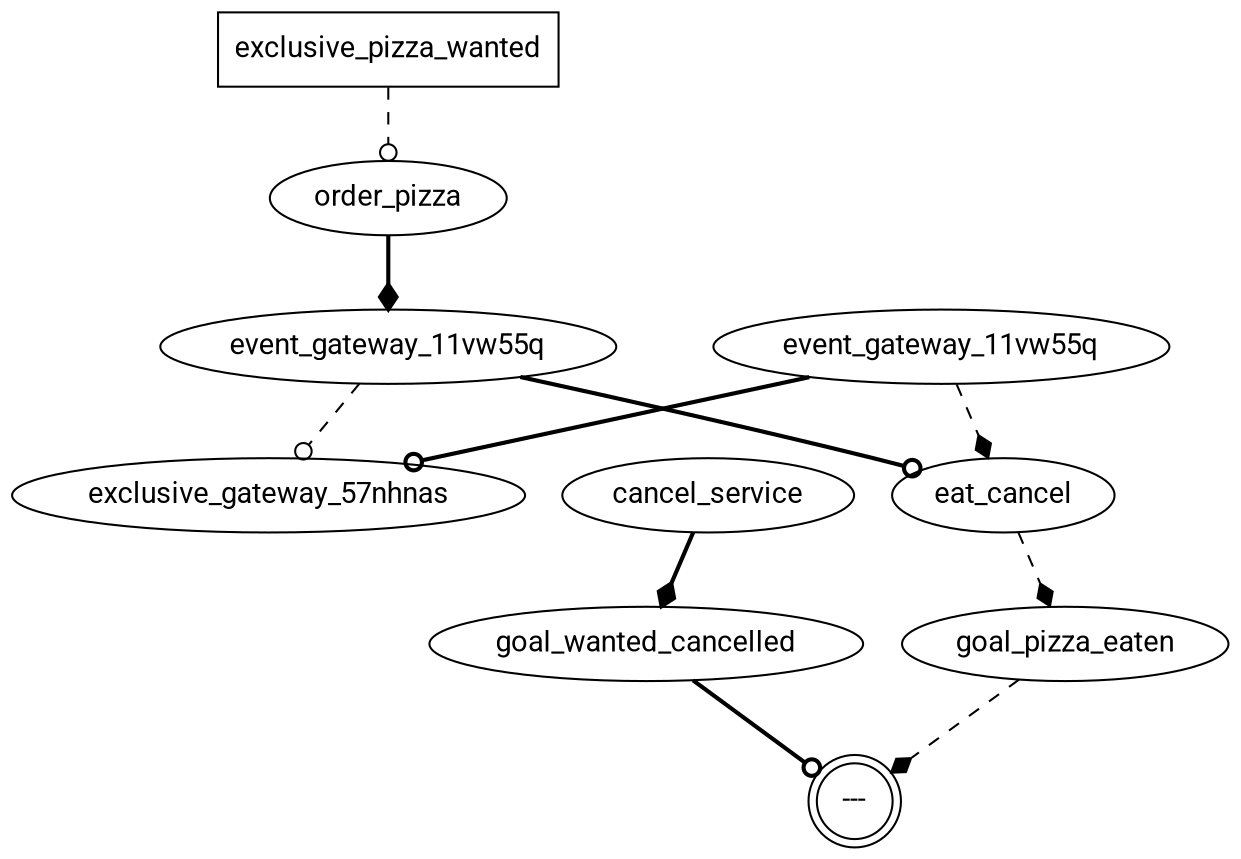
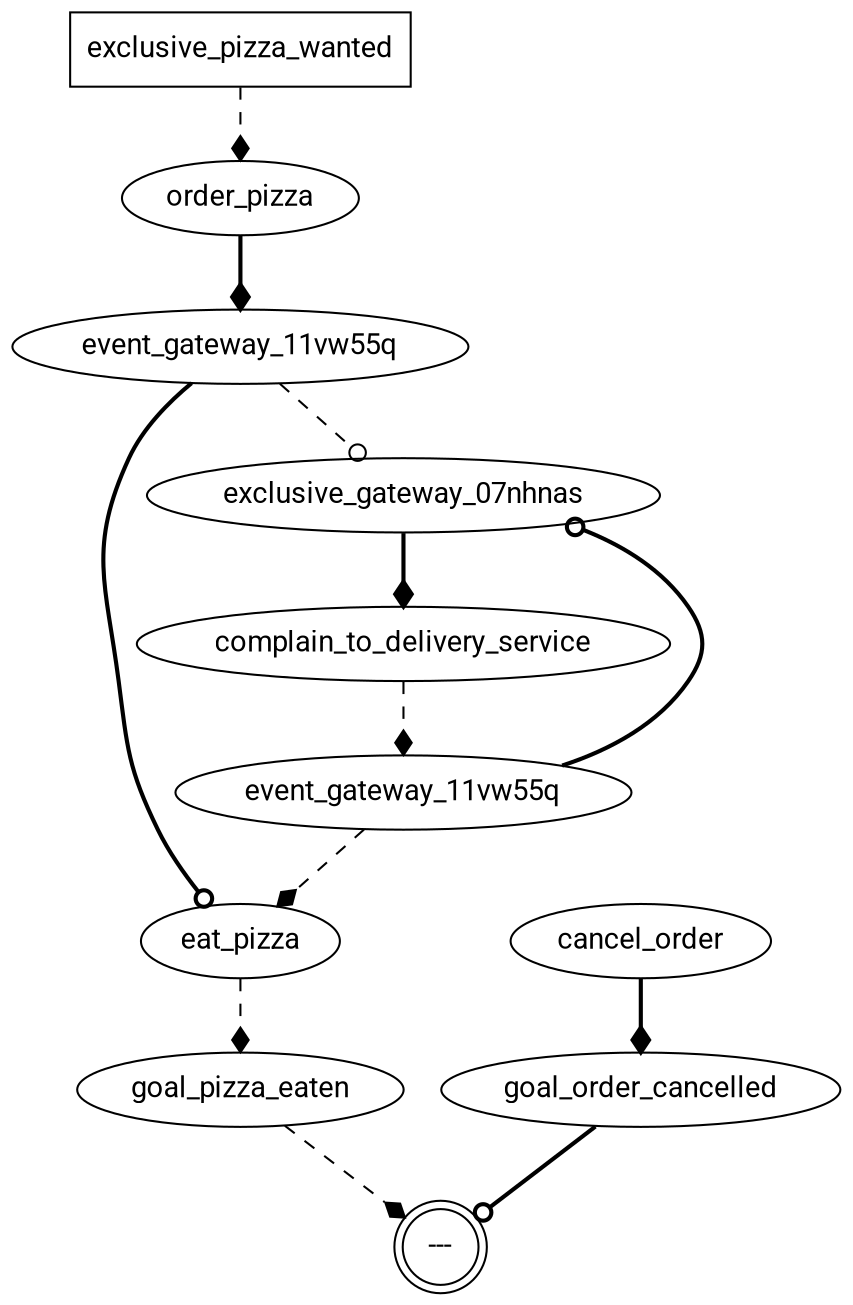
(388, 116) -> (240, 112)
(269, 495) -> (403, 495)
(708, 495) -> (641, 941)
(1003, 495) -> (240, 941)
none -> (403, 644)
(646, 644) -> (641, 1090)
